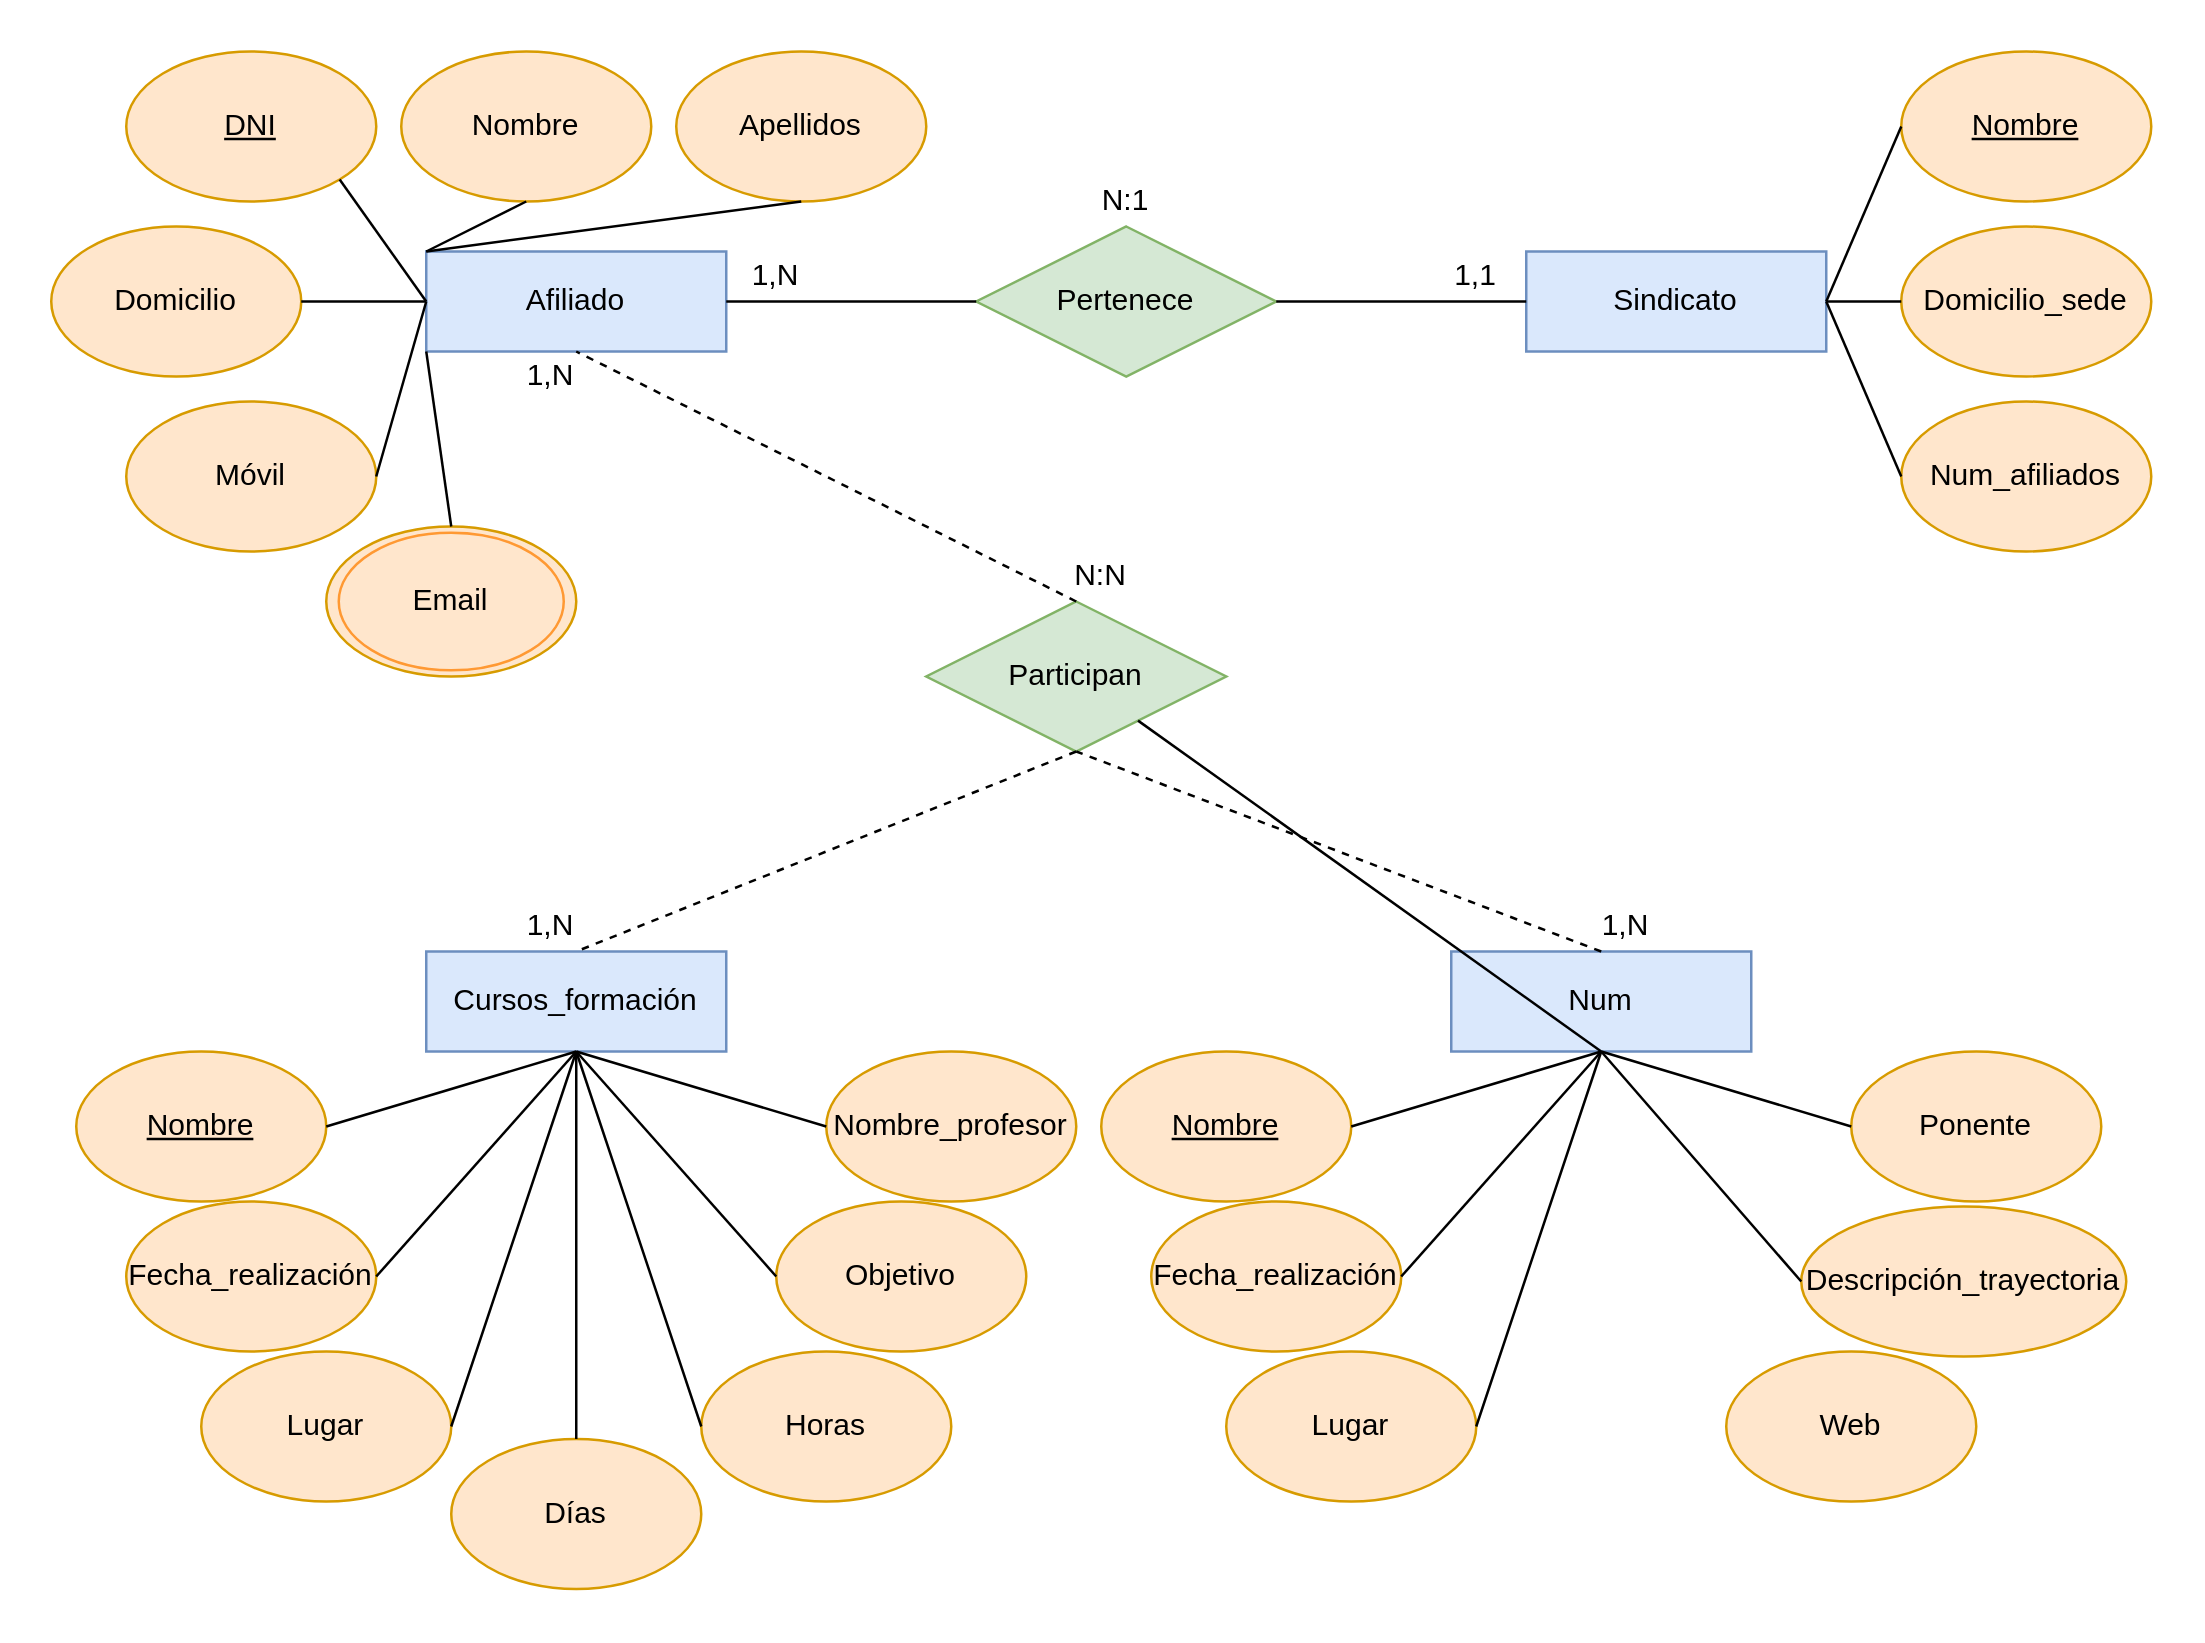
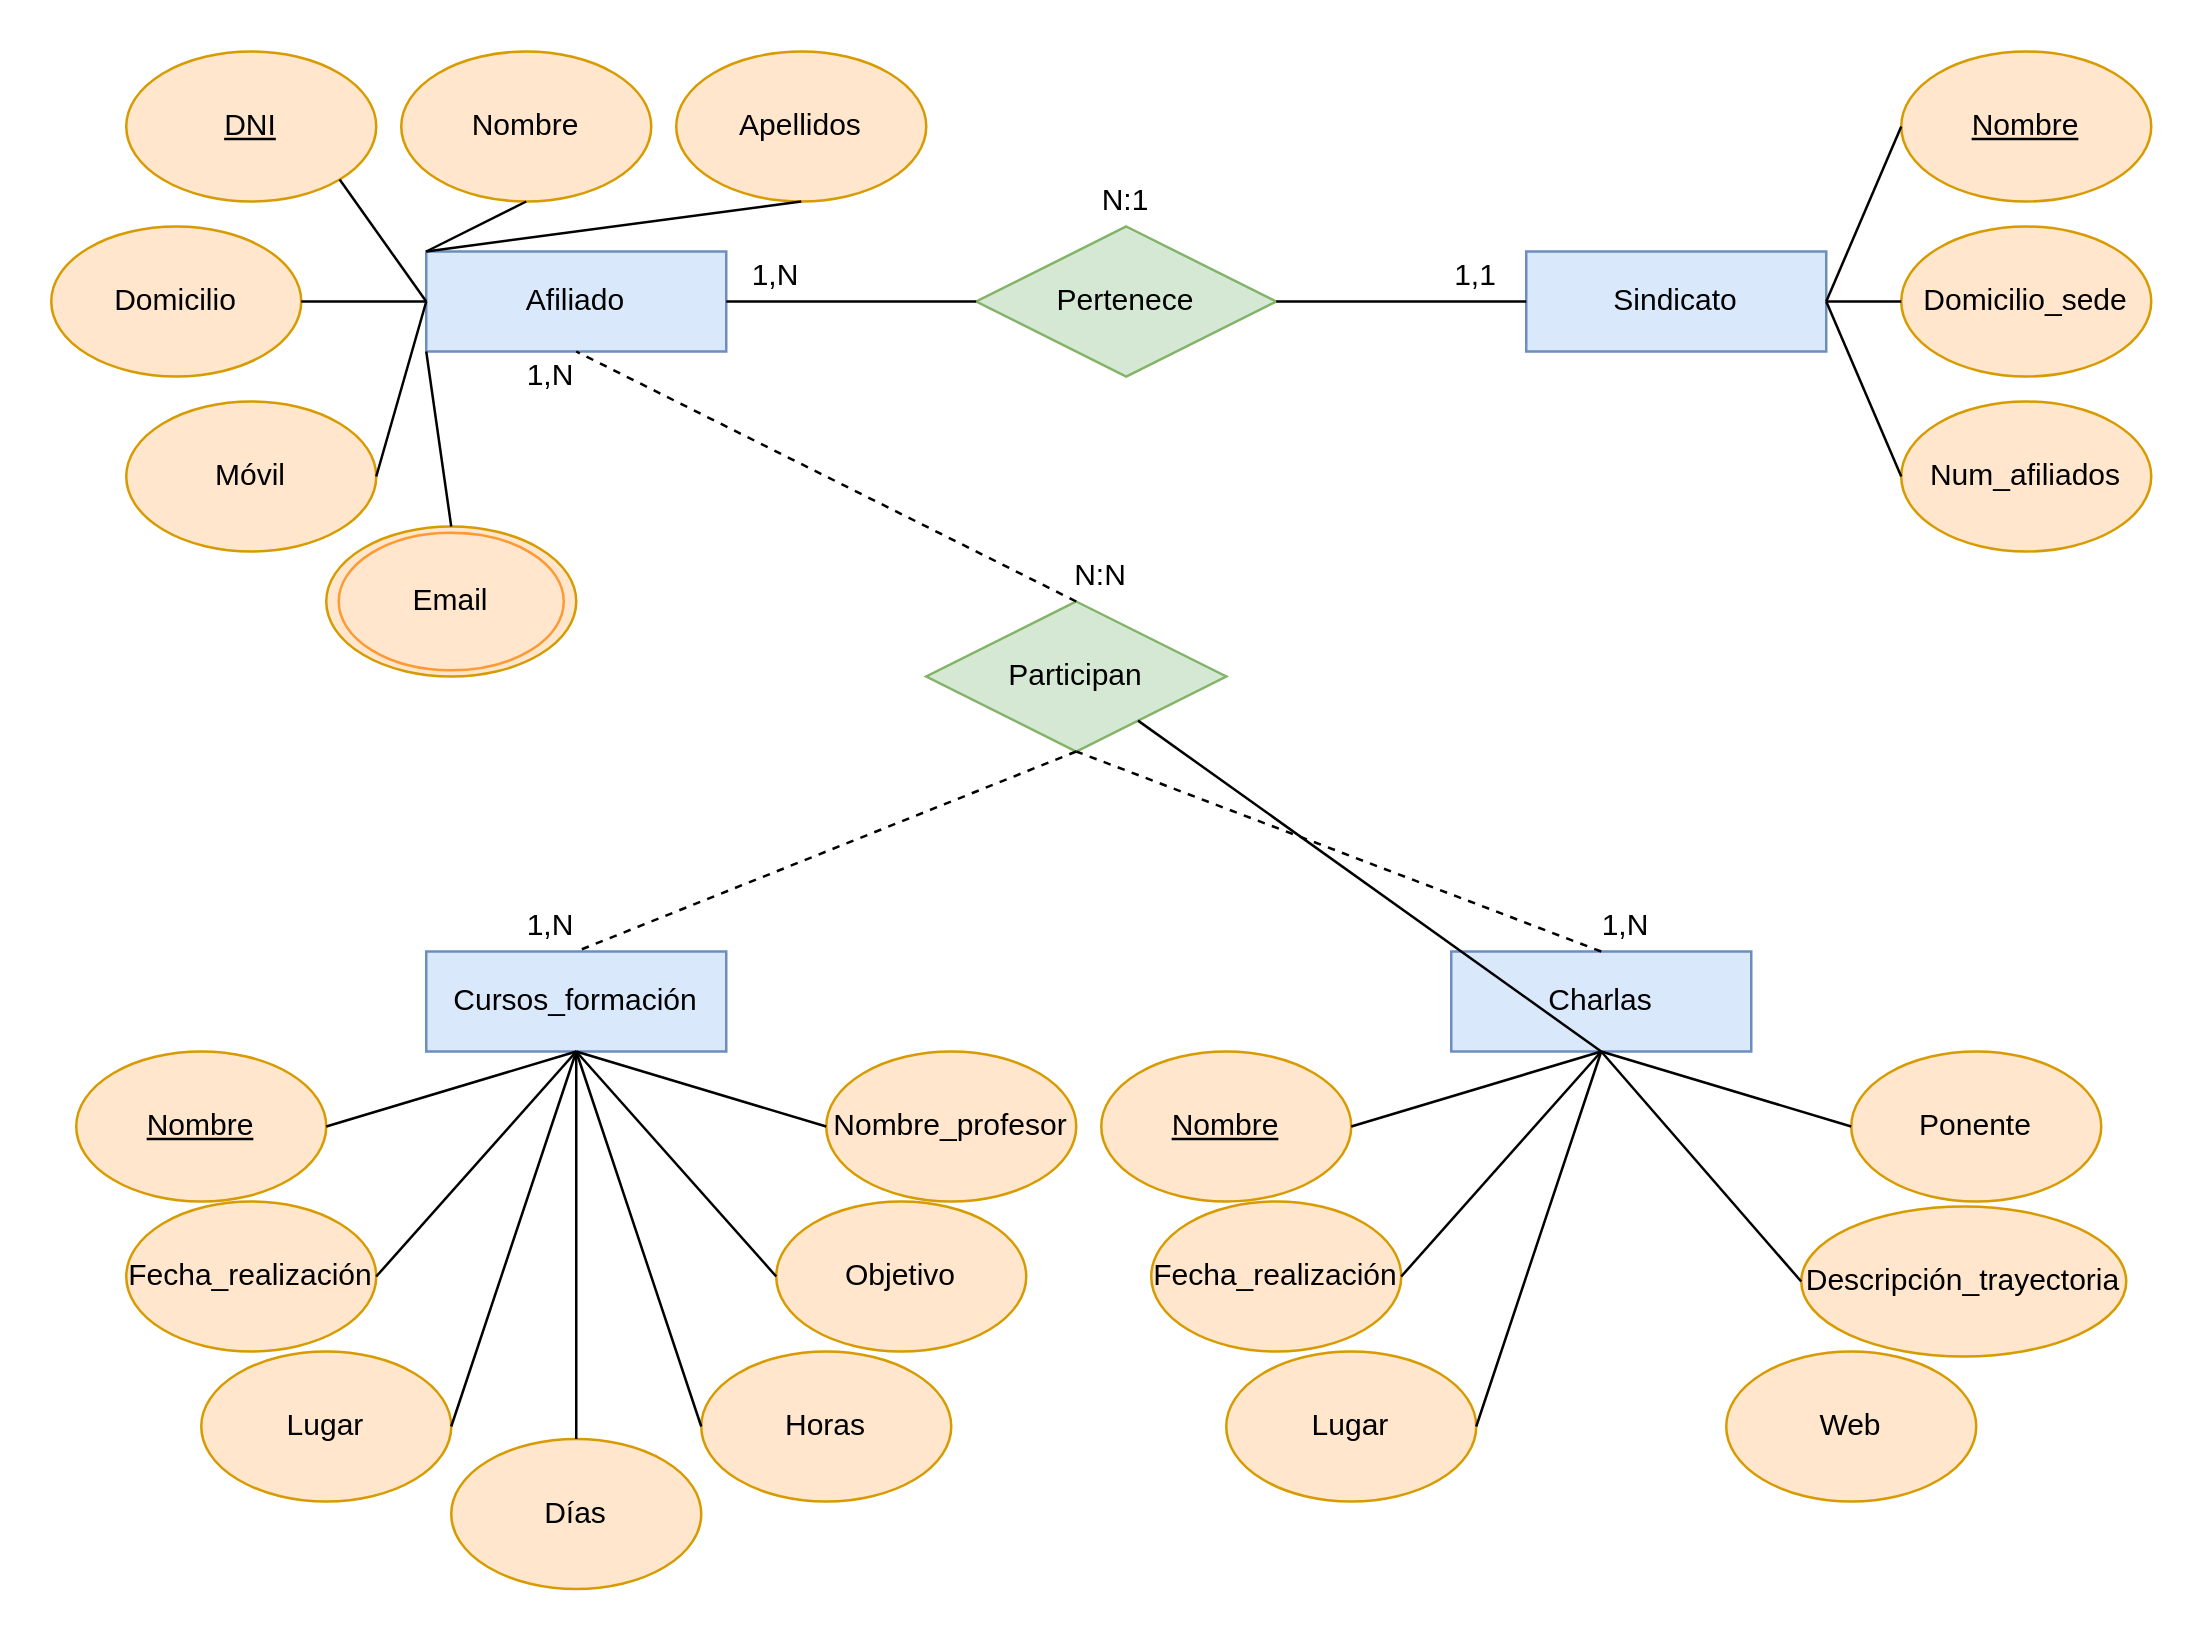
(1601, 1001) -> (1601, 1001)
